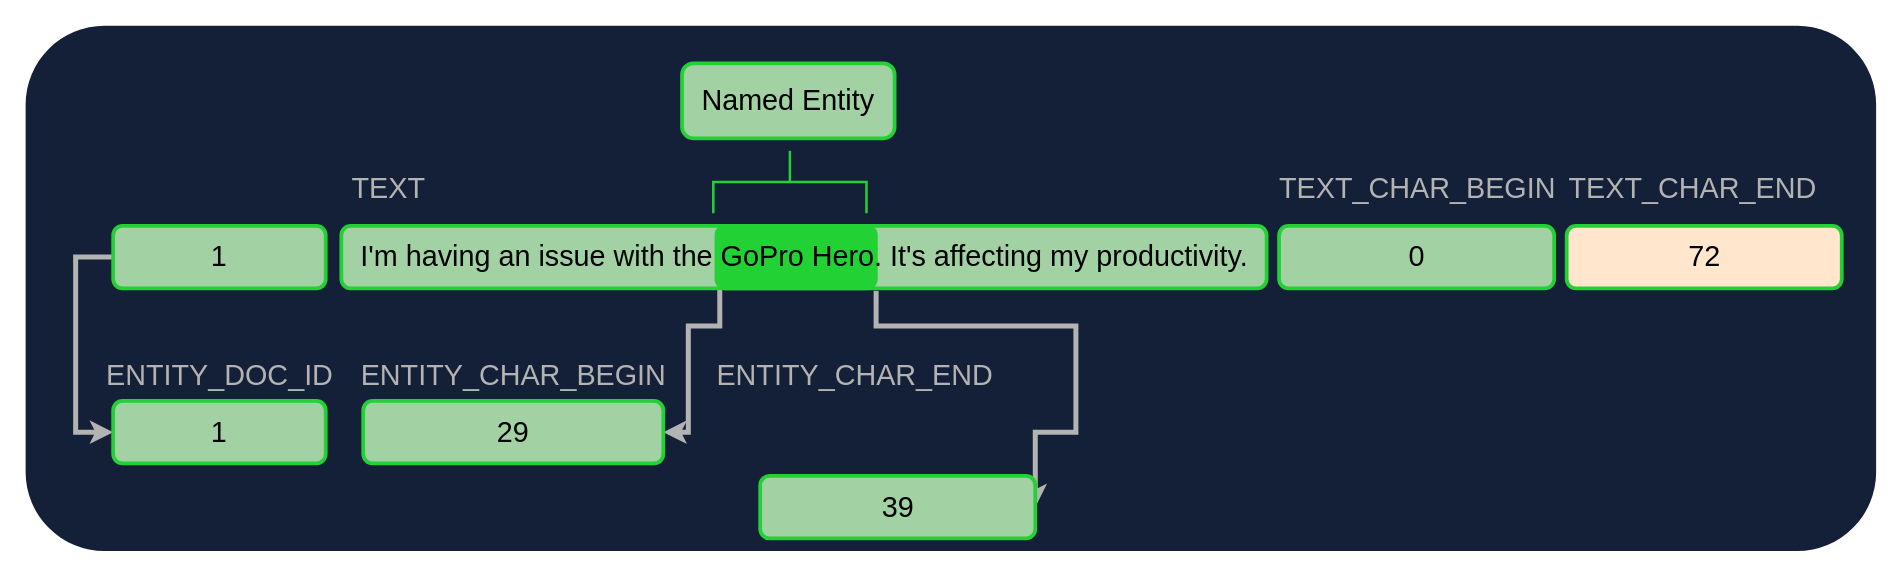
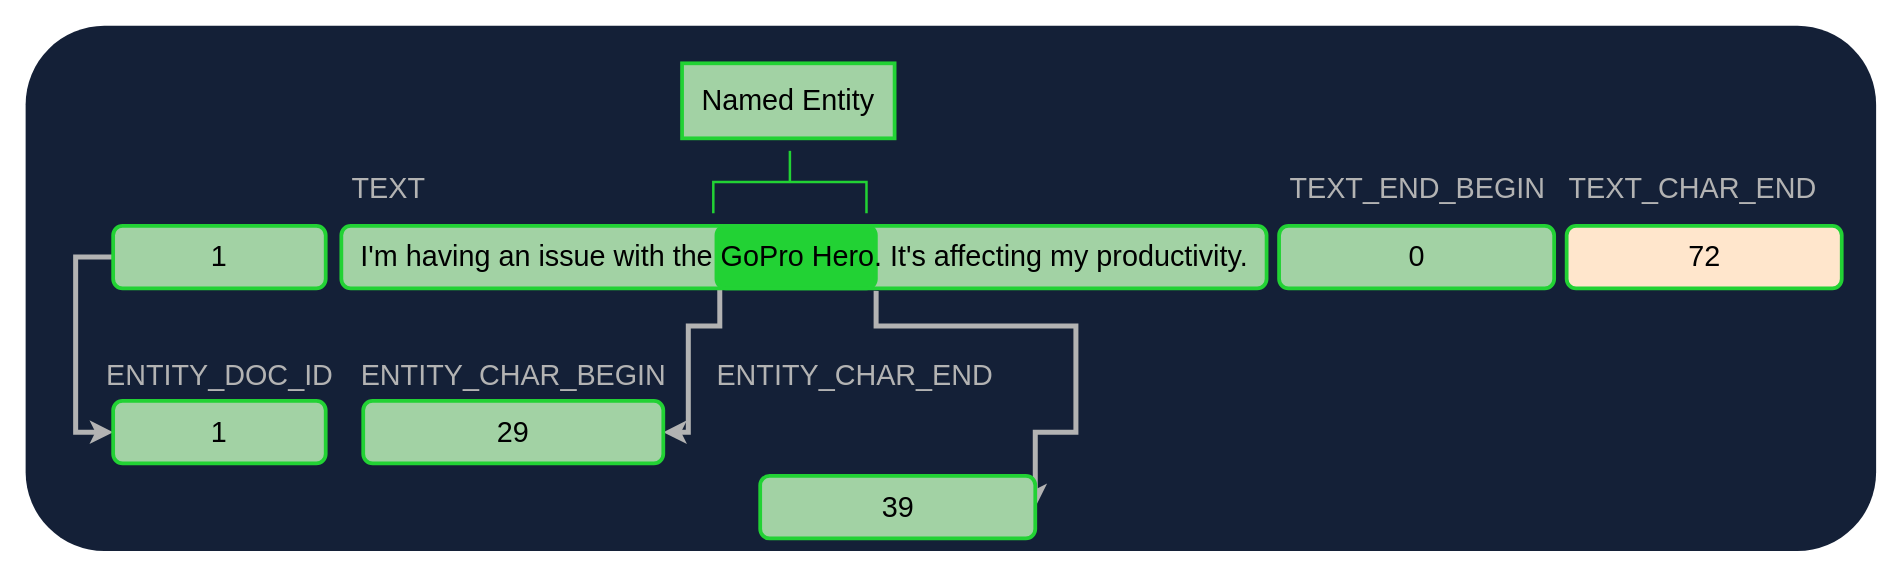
(788, 101) -> (788, 101)
(1418, 188) -> (1418, 188)
